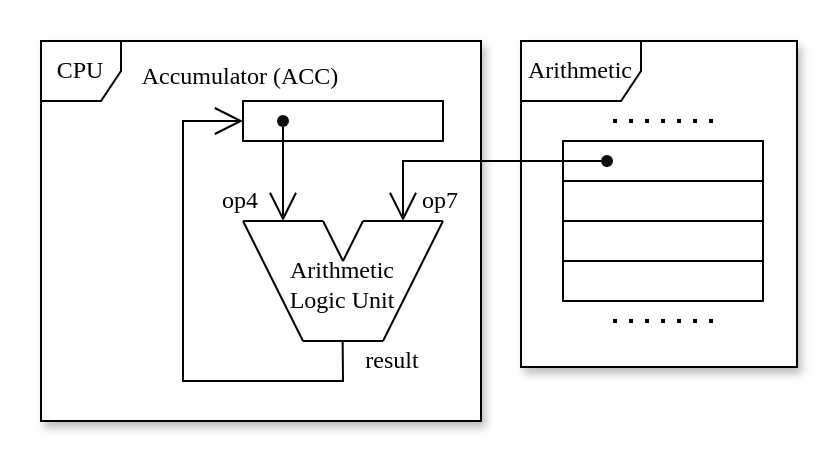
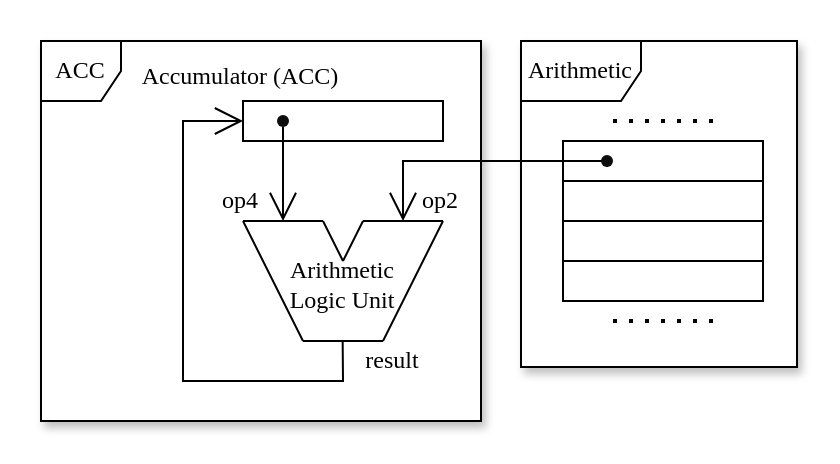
(81, 71) -> (81, 71)
(441, 201) -> (441, 201)
